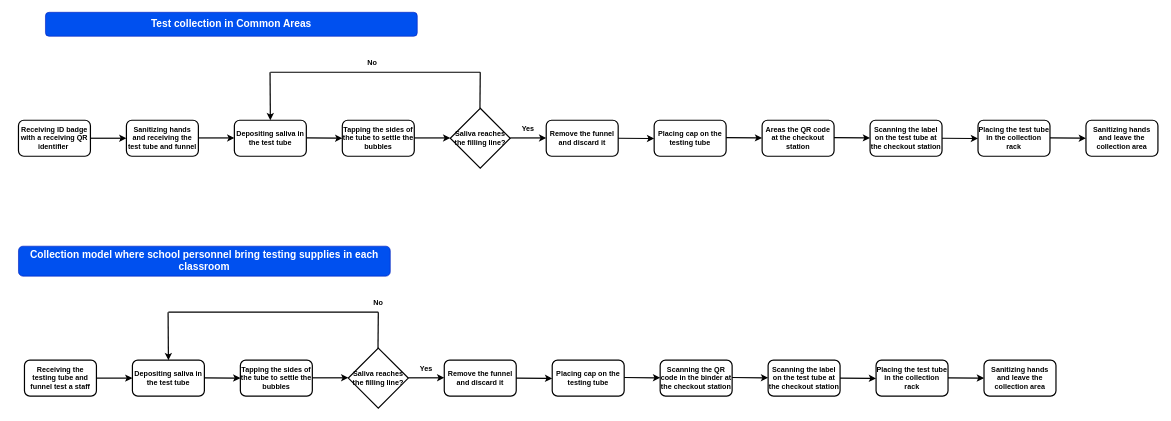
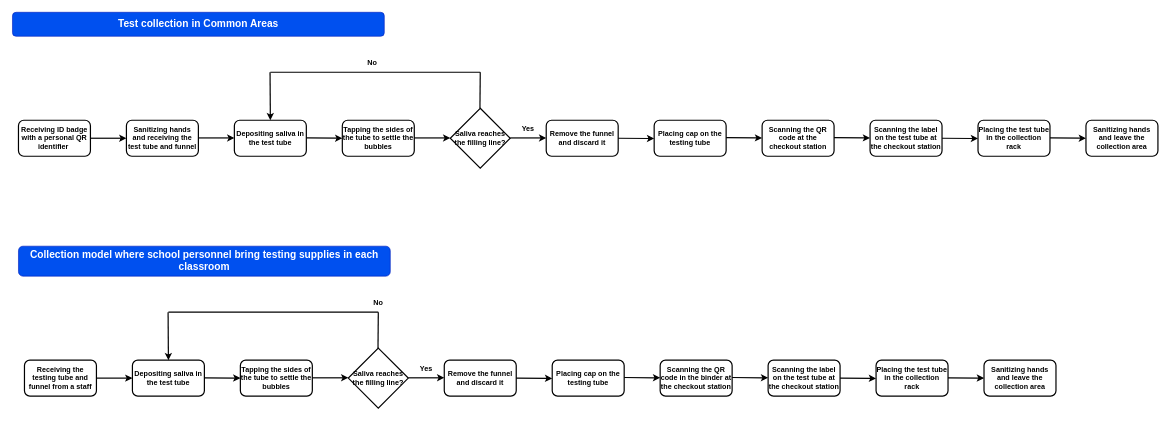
(231, 24) -> (198, 24)
(54, 138) -> (54, 138)
(798, 138) -> (798, 138)
(60, 378) -> (60, 378)
